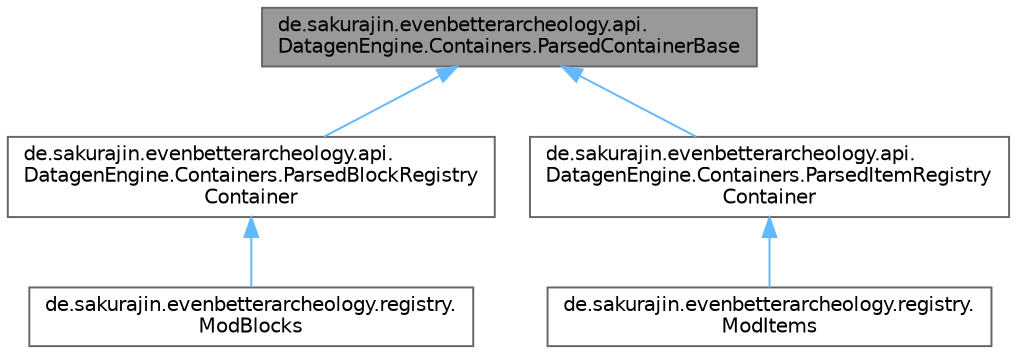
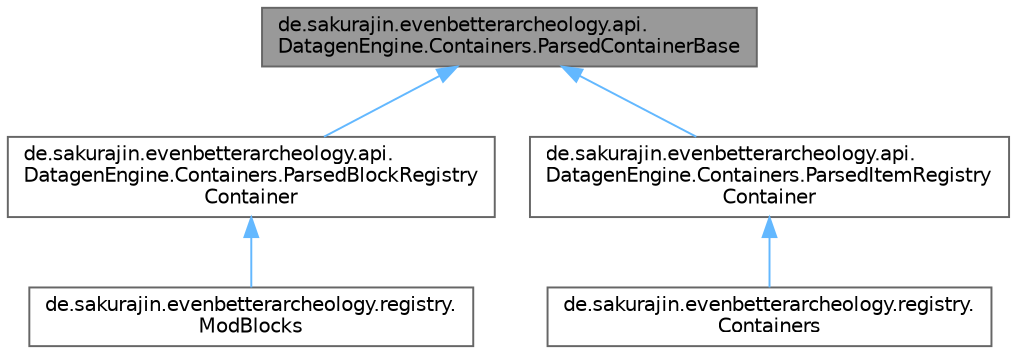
(770, 317) -> (770, 317)
